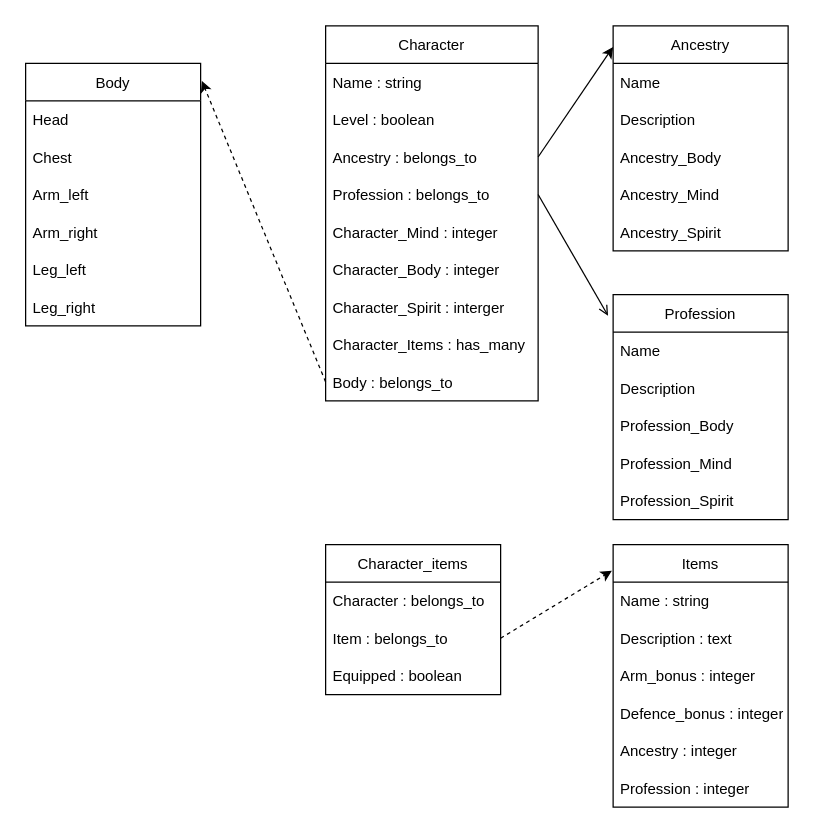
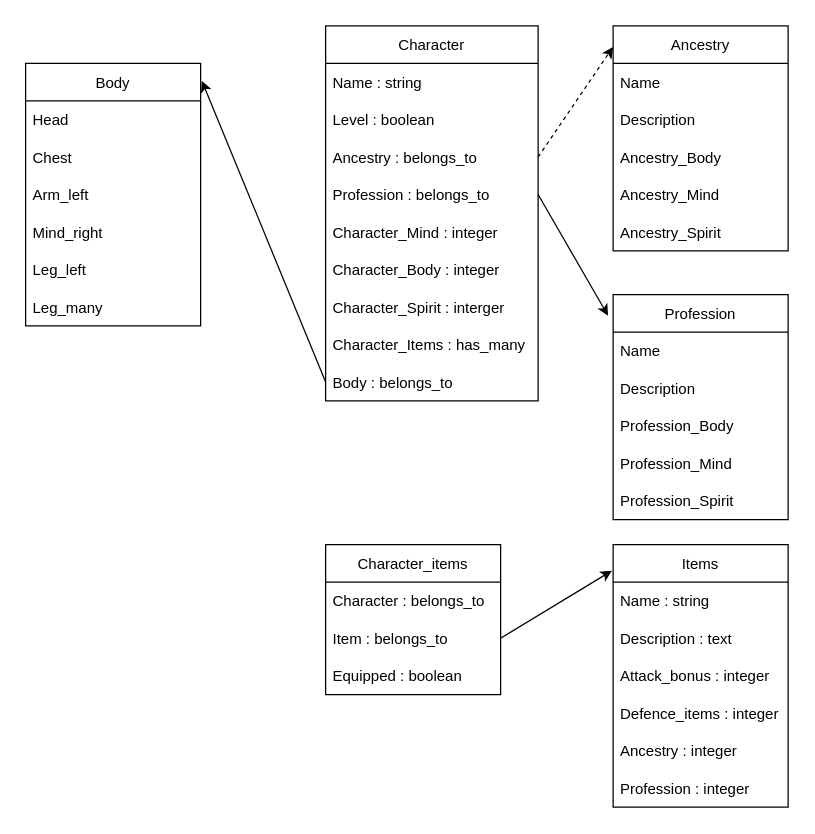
(573, 106) -> (573, 106)
(68, 233) -> (71, 233)
(264, 233) -> (264, 233)
(68, 308) -> (66, 308)
(604, 309) -> (603, 307)
(553, 606) -> (553, 606)
(692, 676) -> (705, 676)
(709, 714) -> (707, 714)
